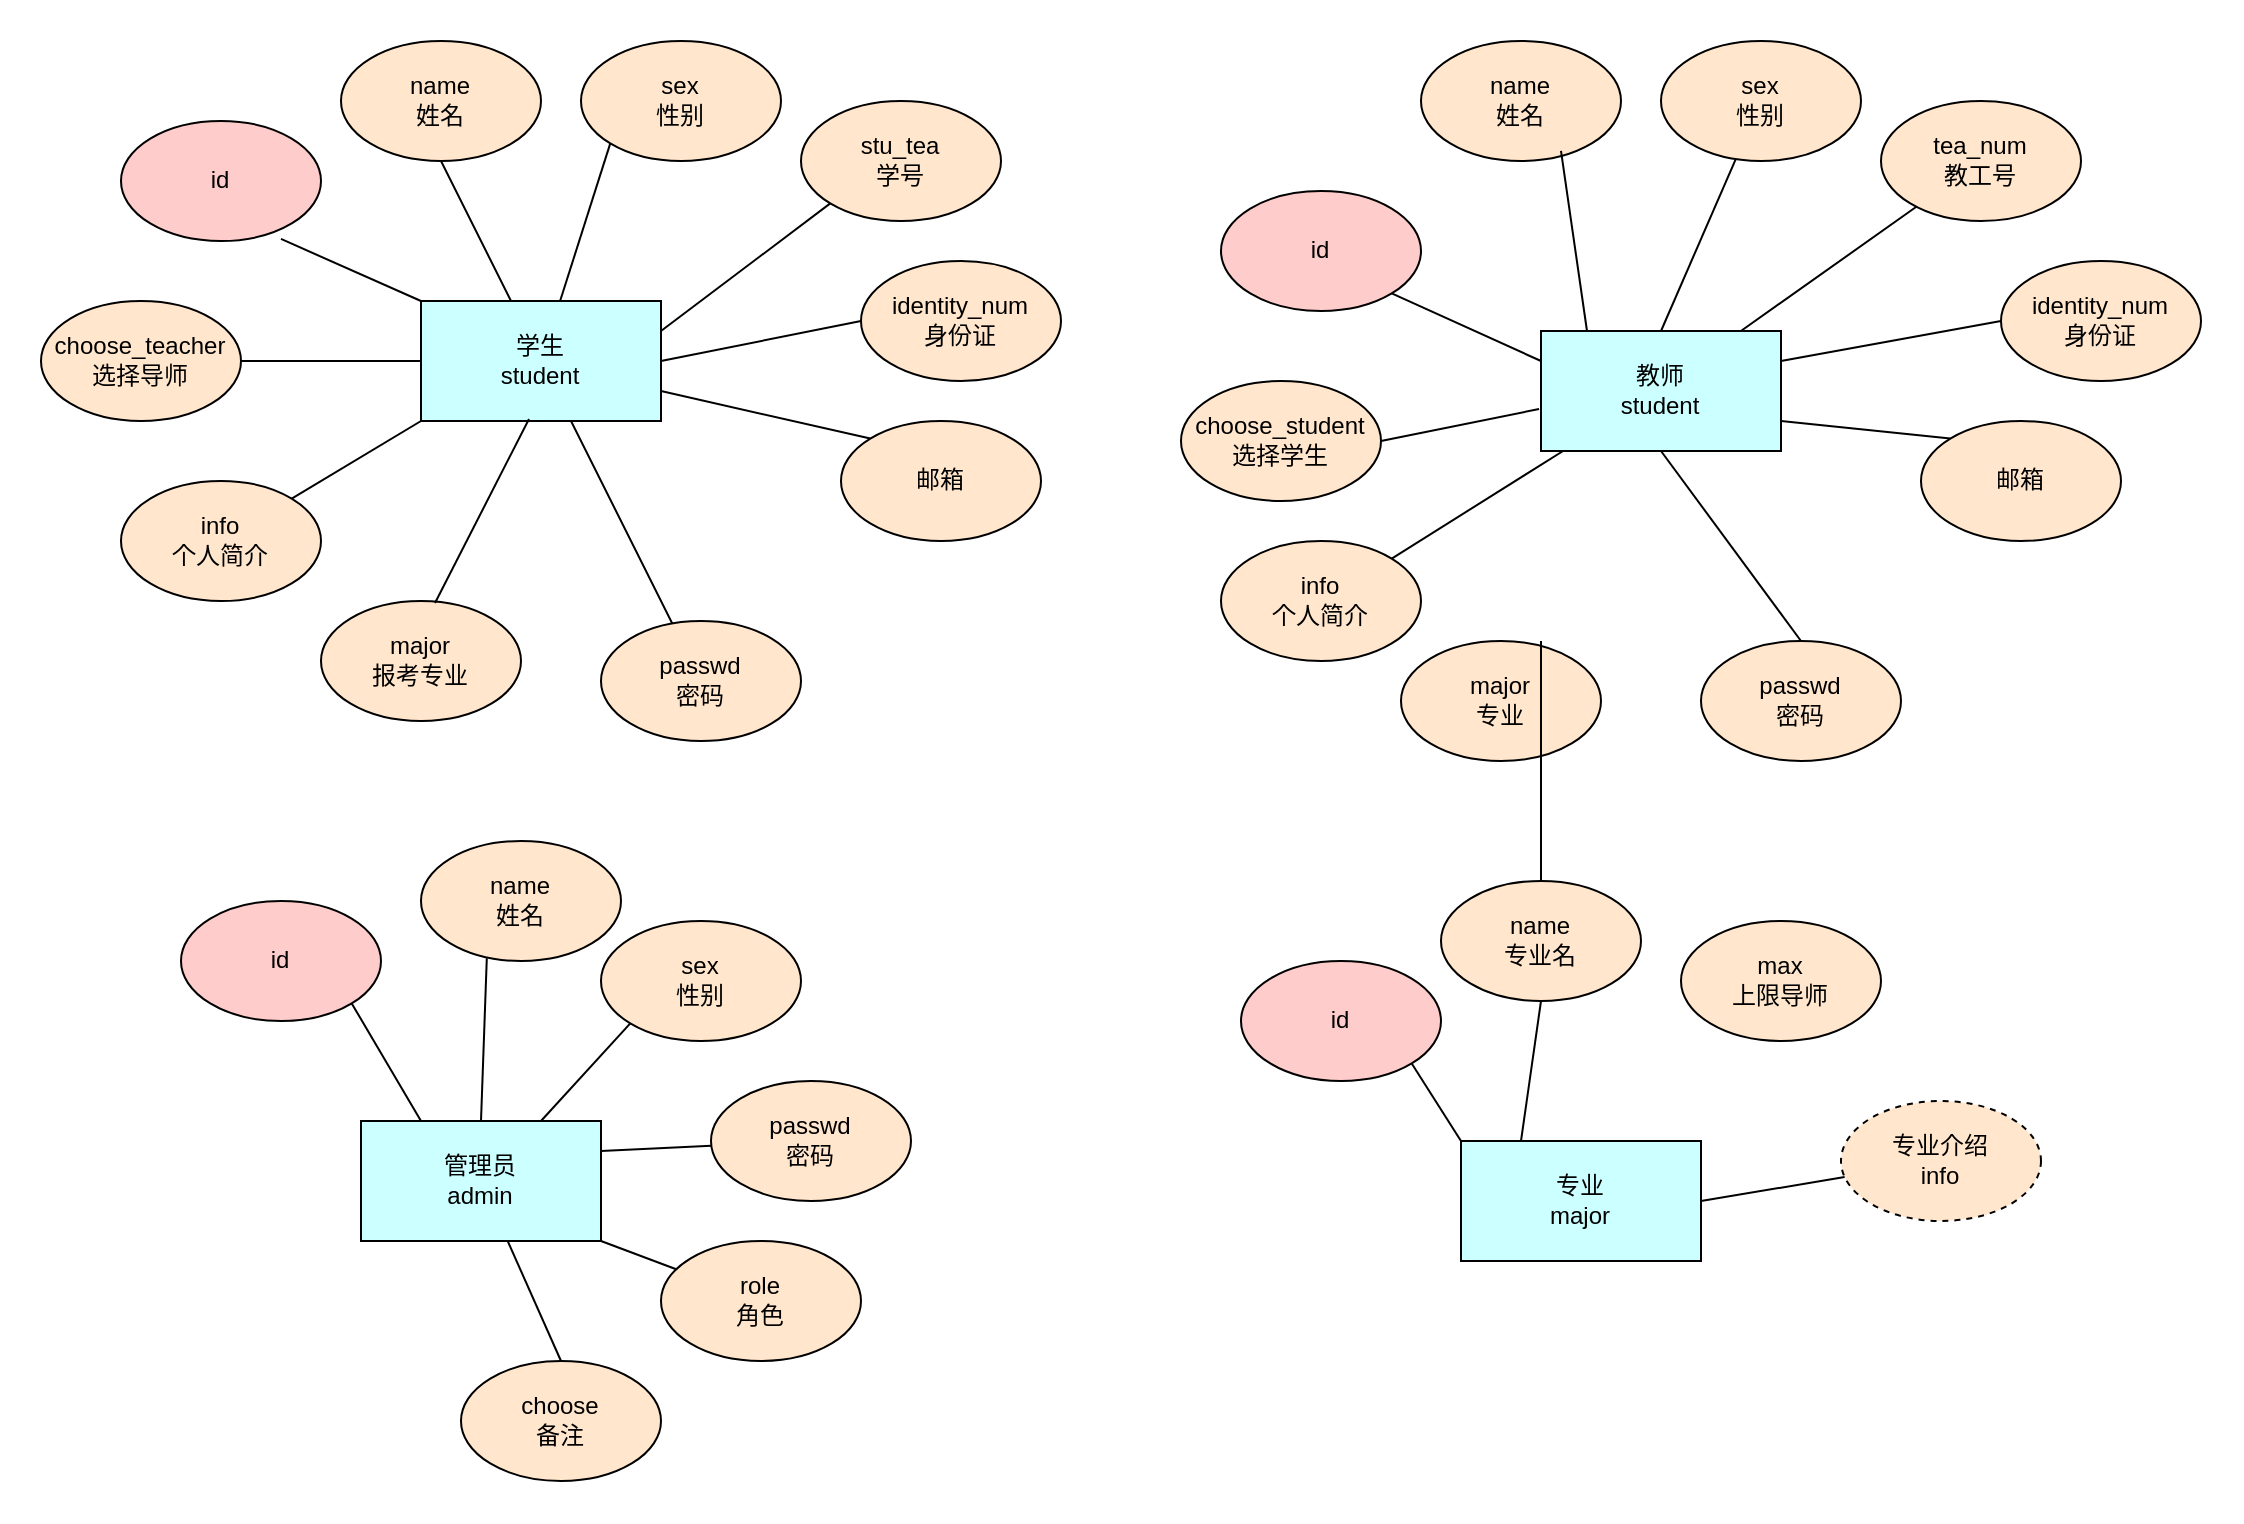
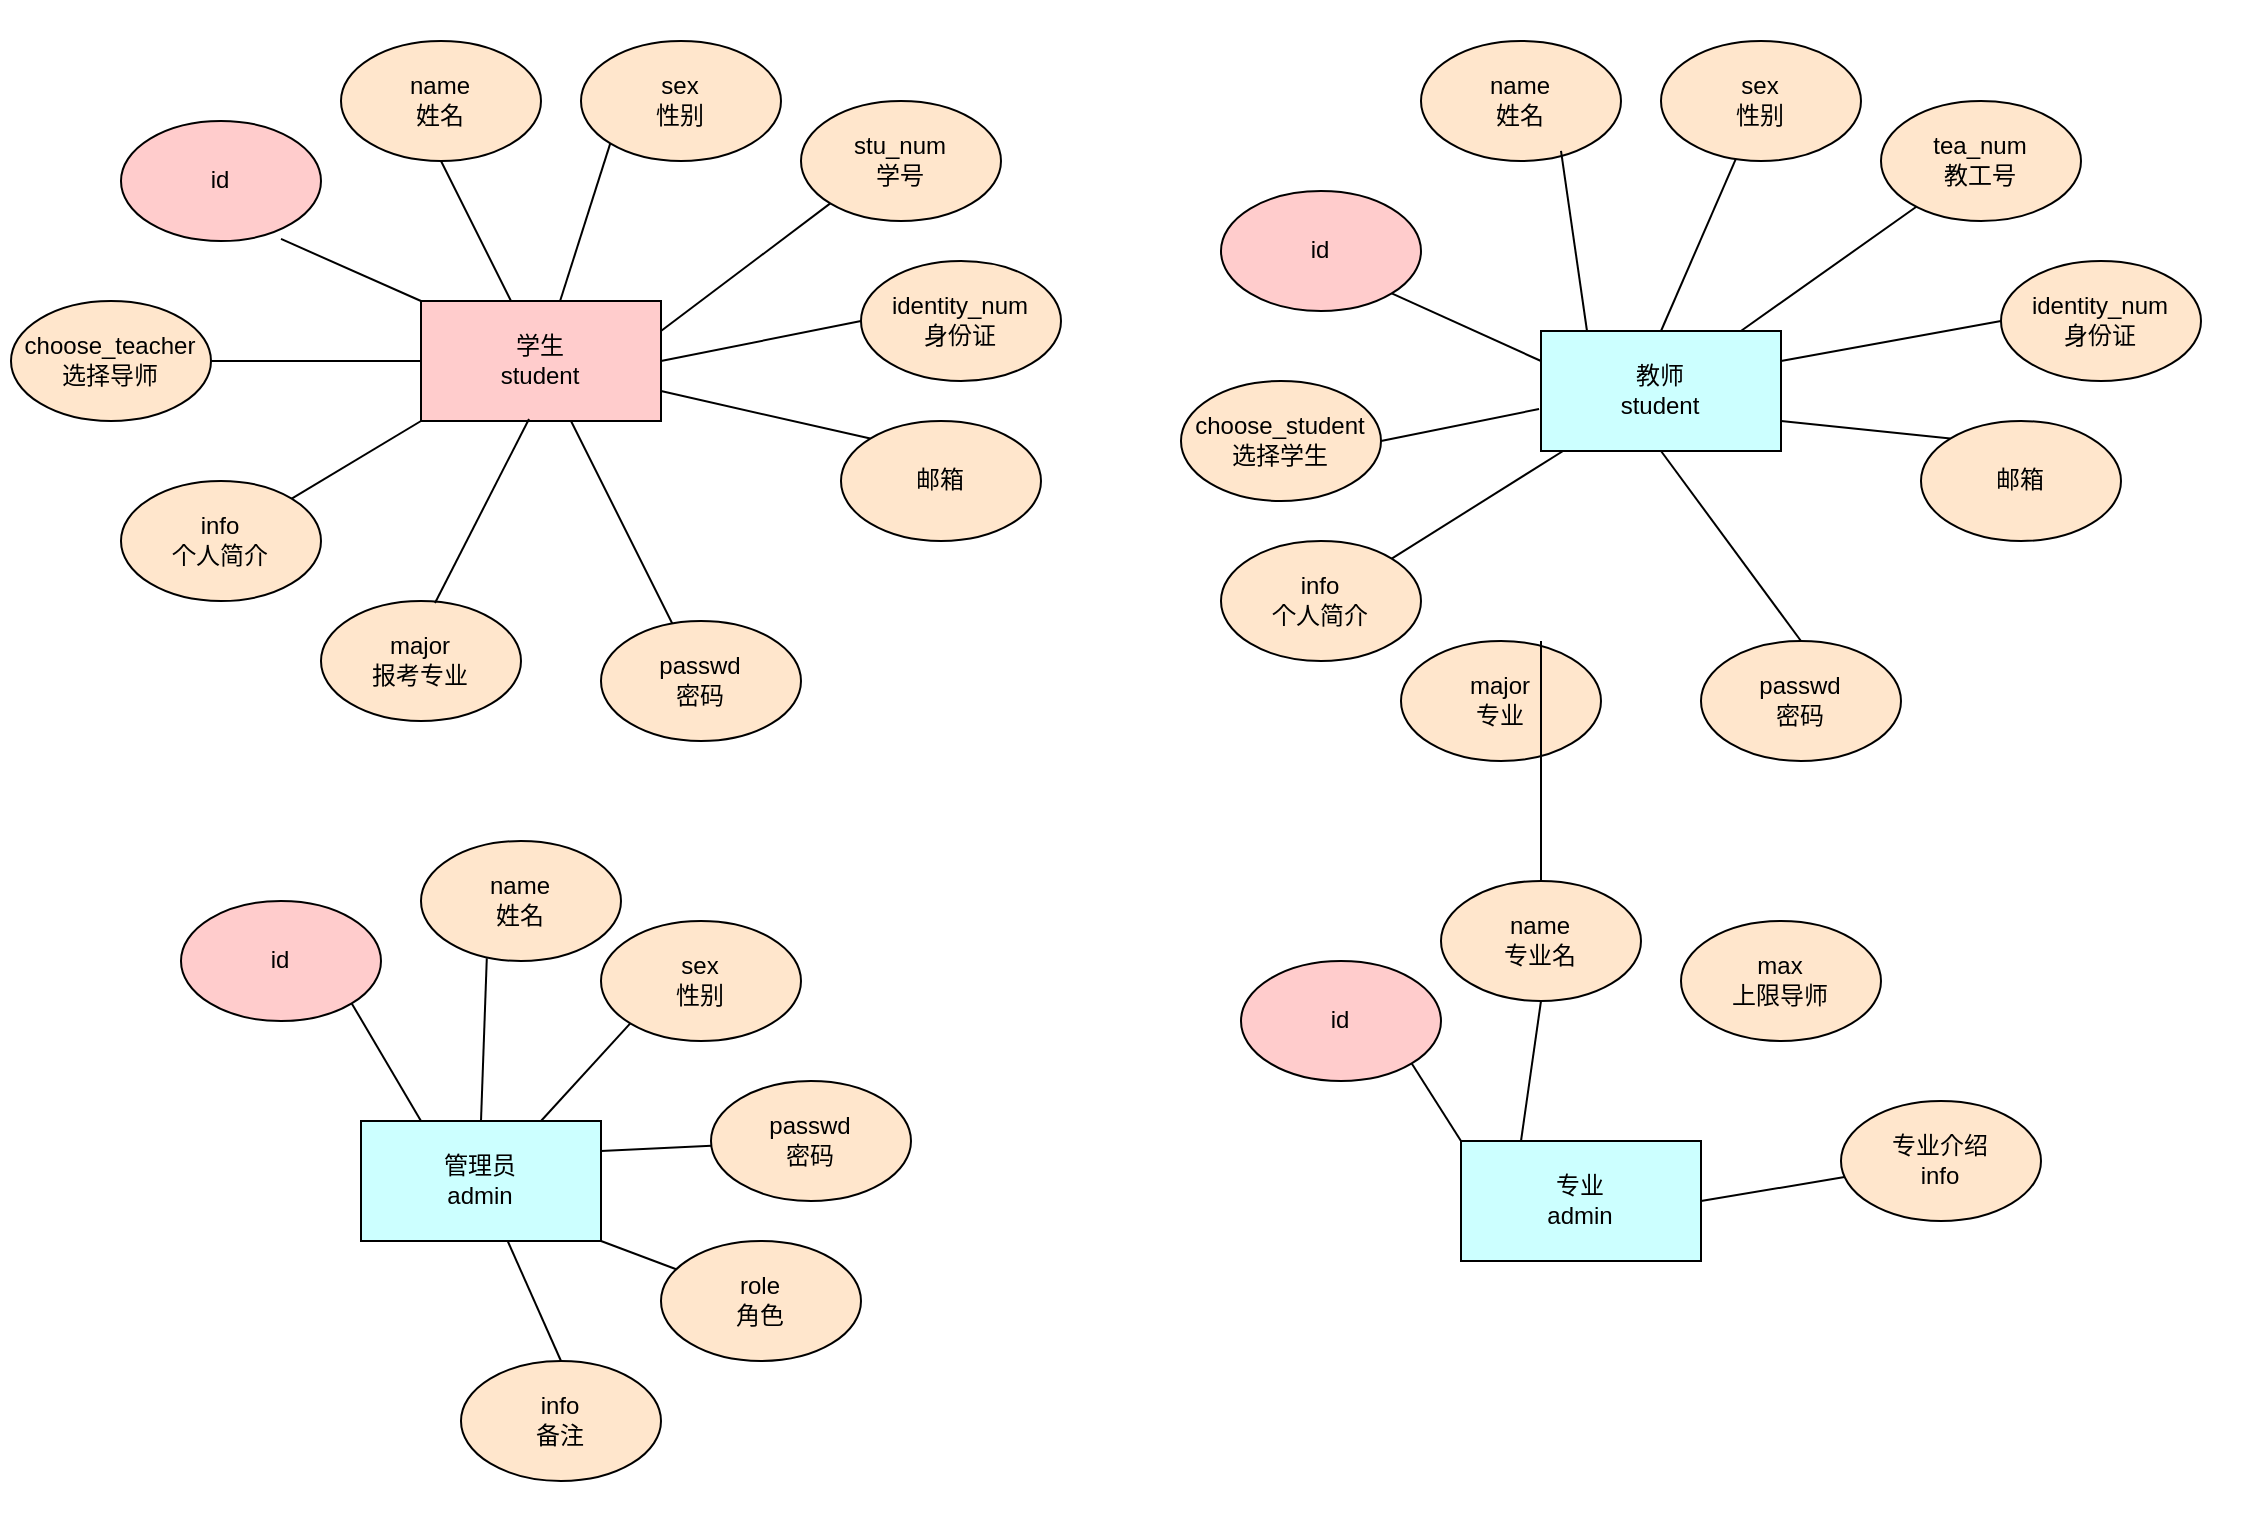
(901, 161) -> (901, 161)
(141, 361) -> (111, 361)
(541, 361) -> (541, 361)
(1941, 1161) -> (1941, 1161)
(1581, 1201) -> (1581, 1201)
(561, 1421) -> (561, 1421)
